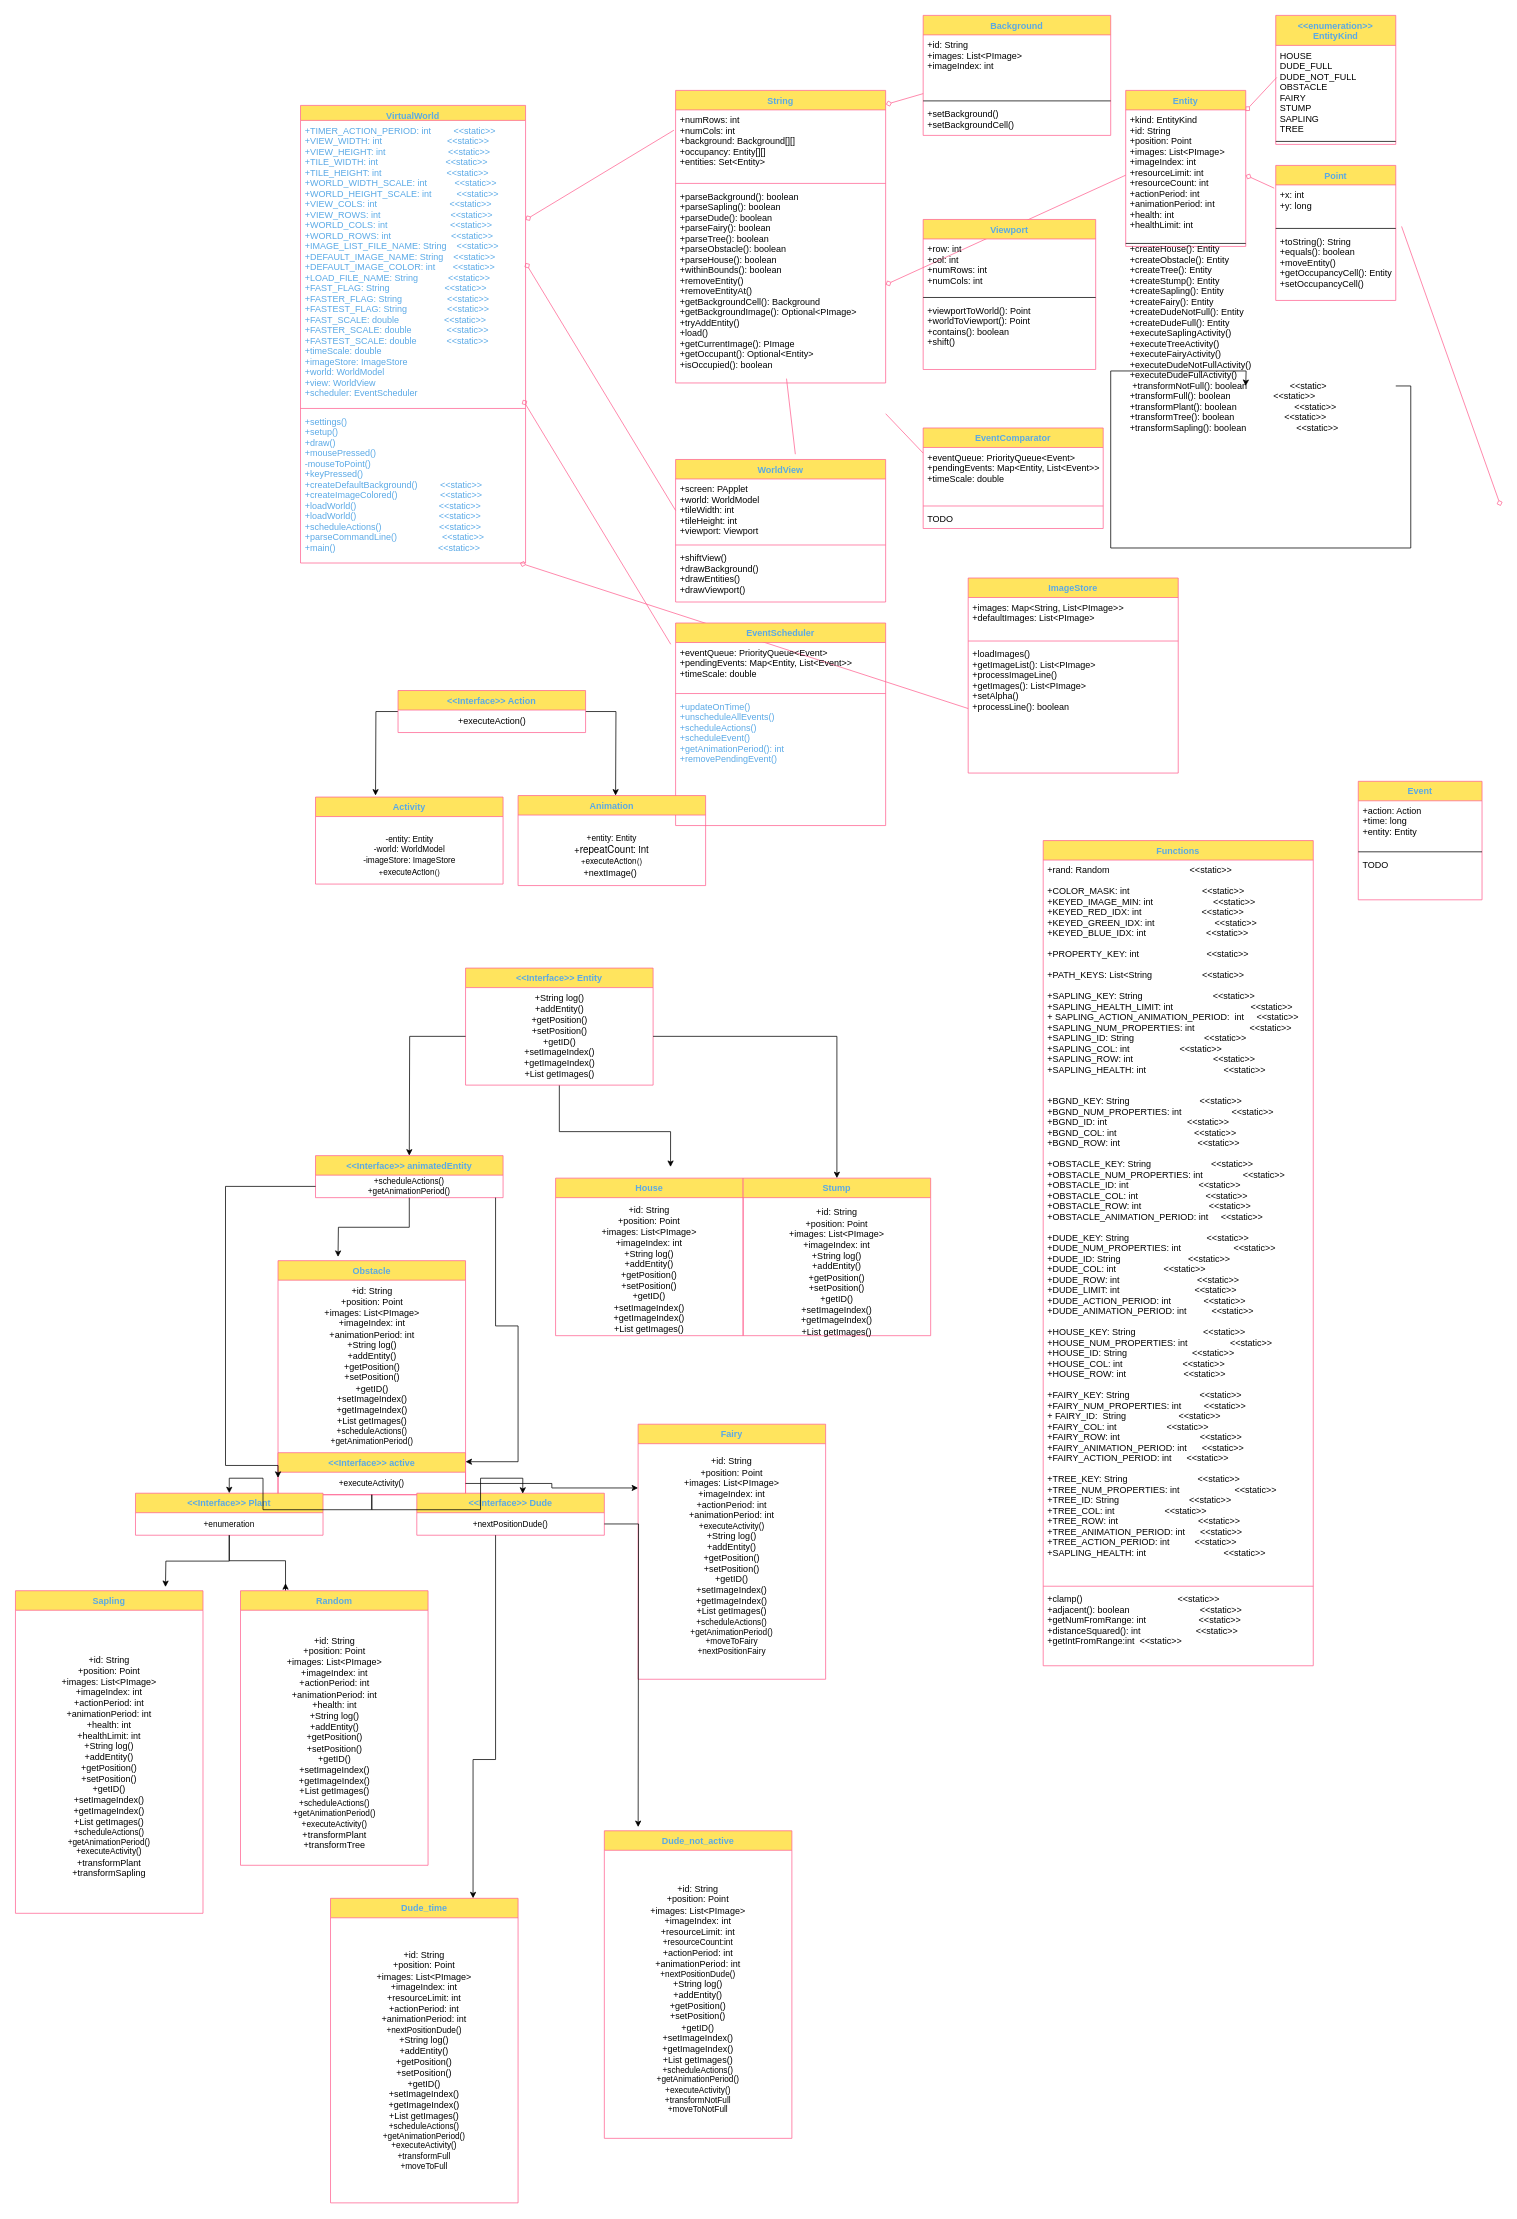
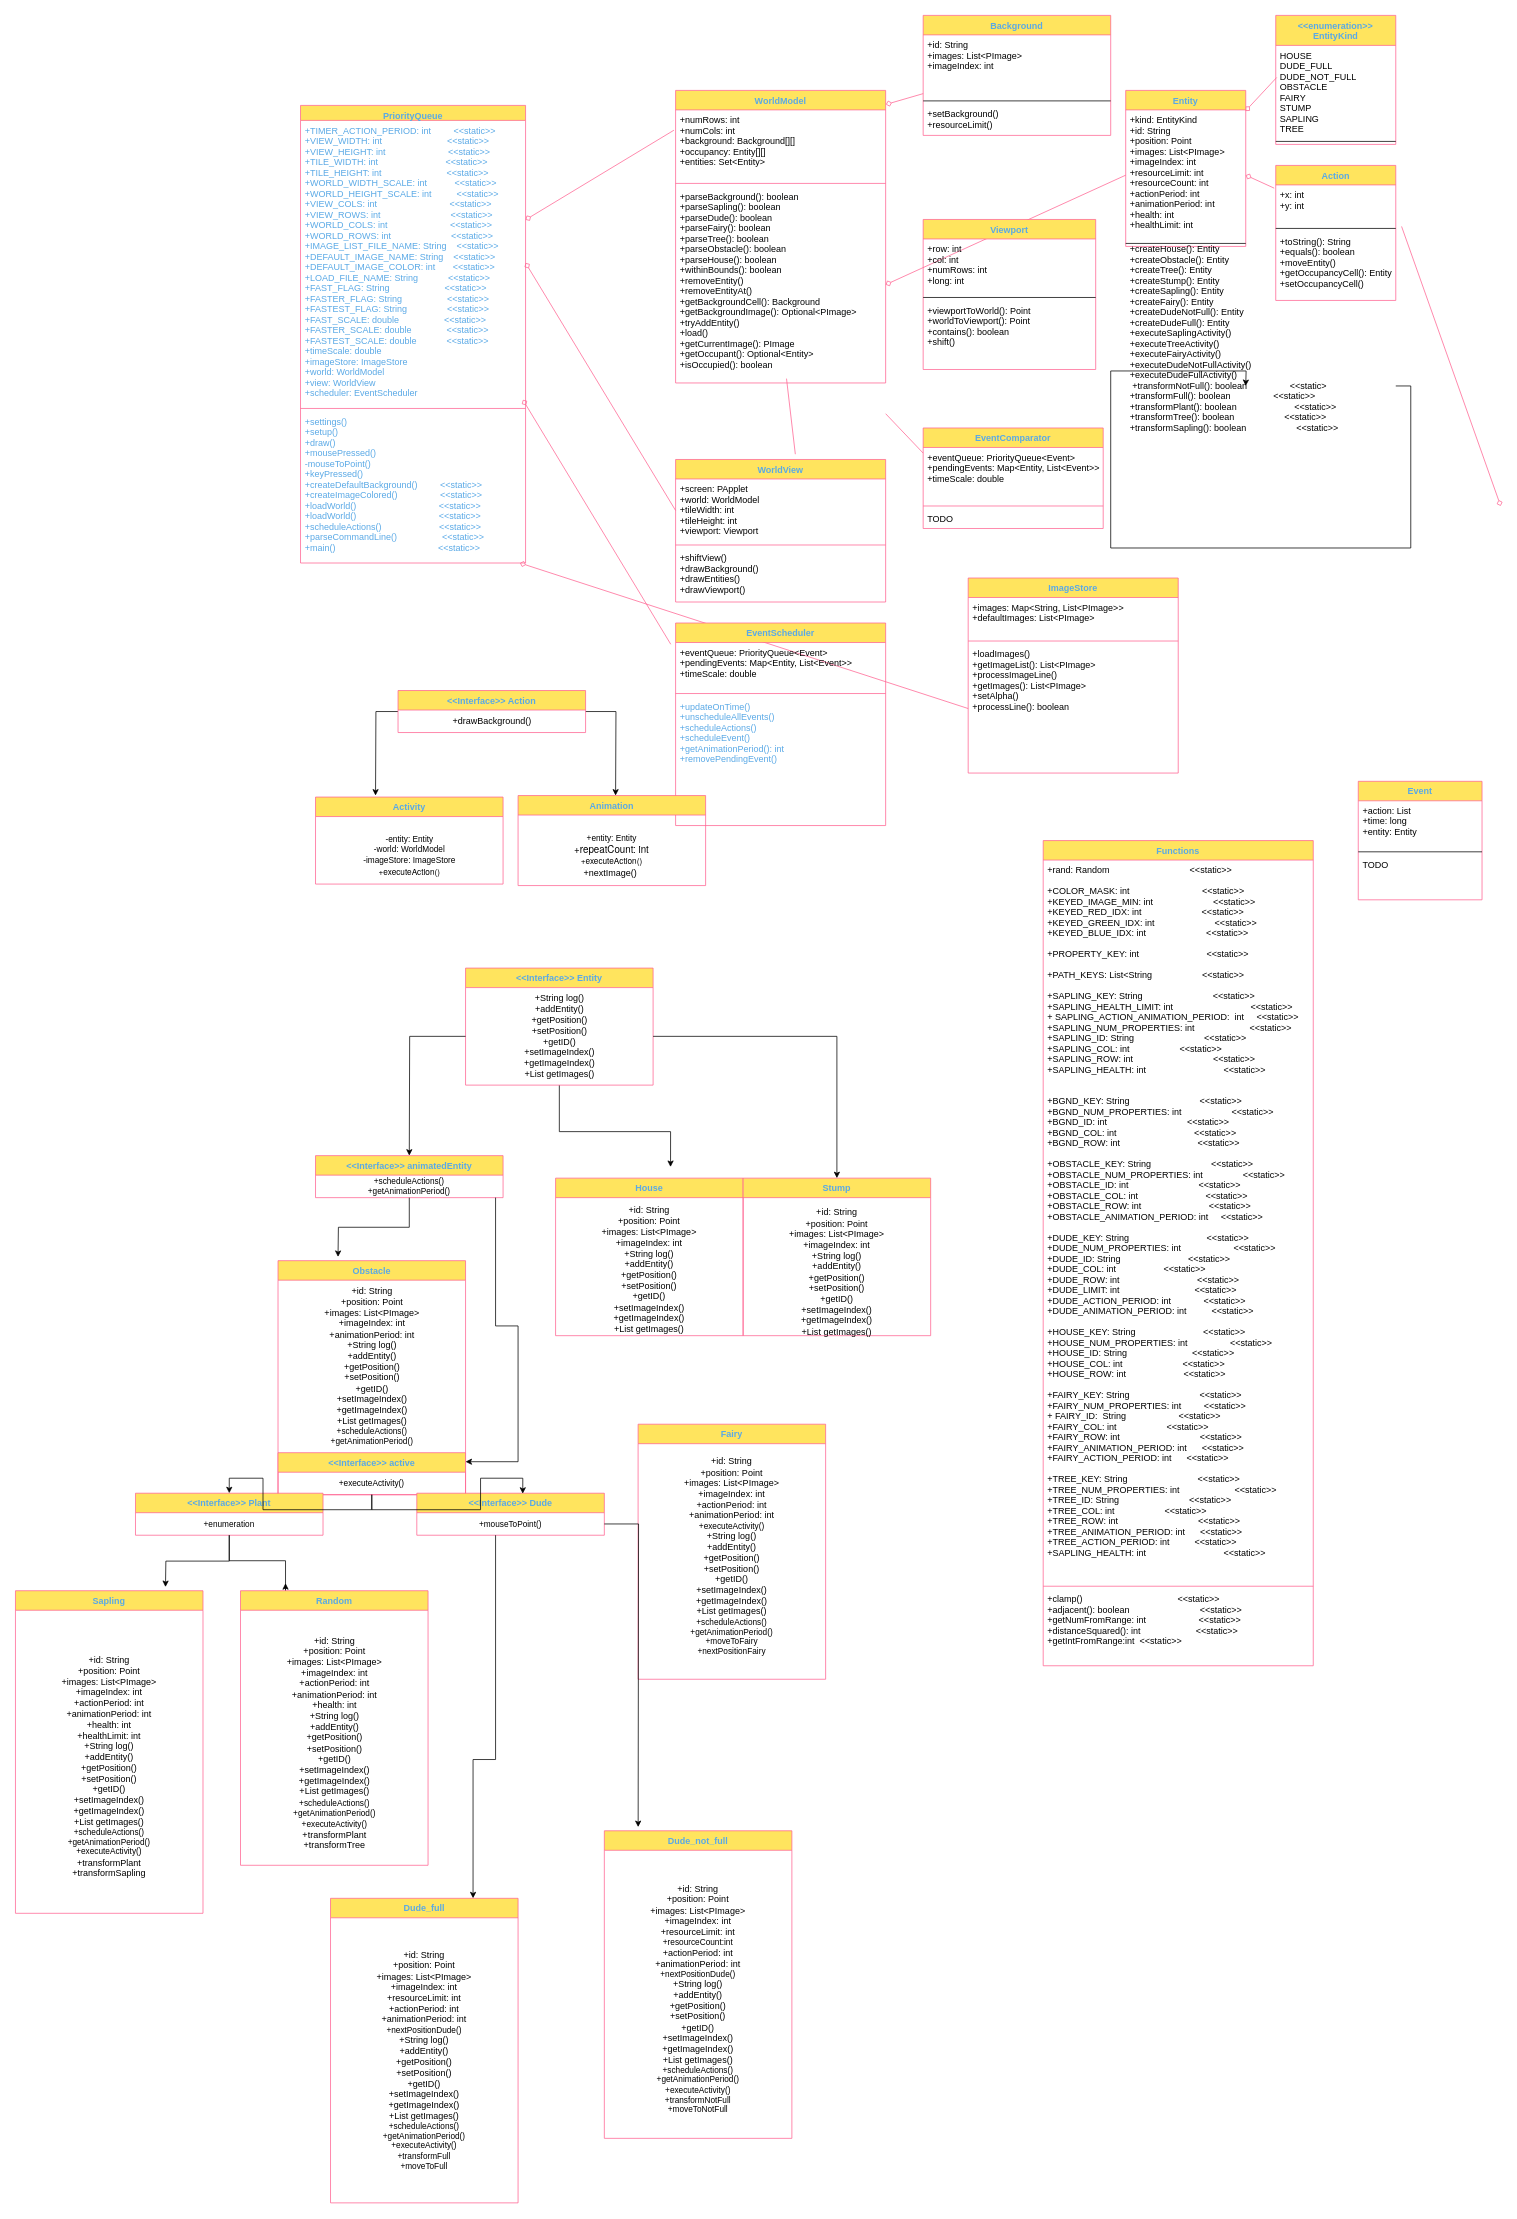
(780, 101) -> (780, 101)
(967, 114) -> (967, 114)
(413, 116) -> (413, 116)
(1335, 176) -> (1335, 176)
(1294, 195) -> (1294, 195)
(946, 249) -> (946, 249)
(492, 721) -> (492, 721)
(1395, 811) -> (1390, 811)
(225, 1306) -> none
(513, 1483) -> none
(510, 1524) -> (510, 1524)
(698, 1841) -> (698, 1841)
(424, 1908) -> (424, 1908)
